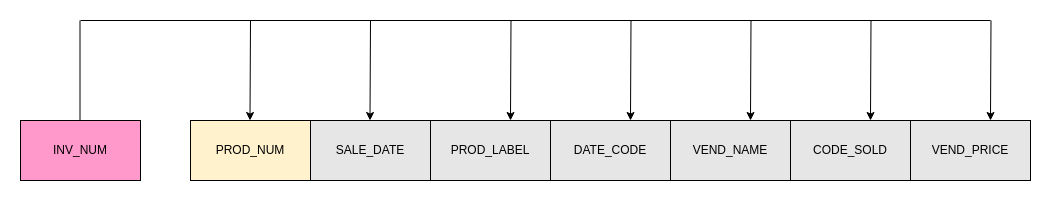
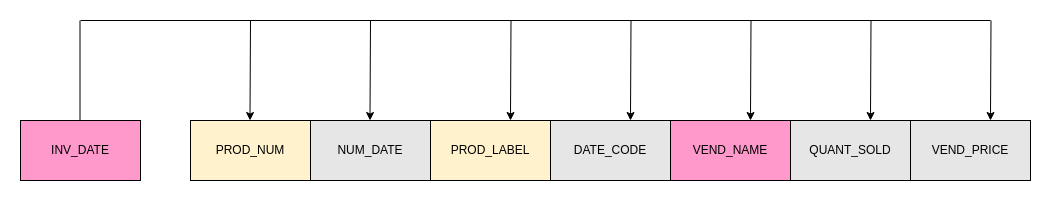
(81, 151) -> (81, 151)
(371, 151) -> (371, 151)
(491, 151) -> (491, 151)
(731, 151) -> (731, 151)
(851, 151) -> (851, 151)
